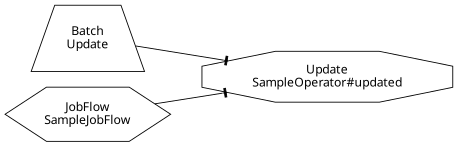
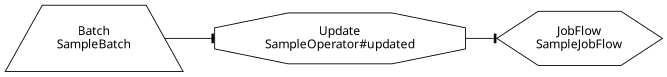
(88, 38) -> (94, 38)
(189, 98) -> (479, 38)
